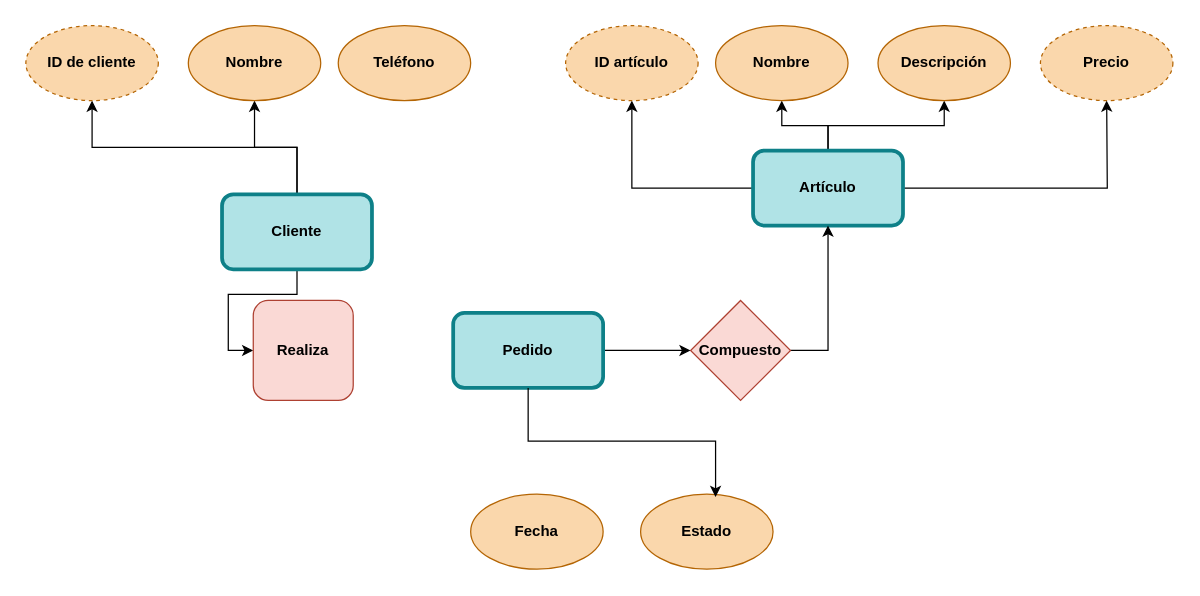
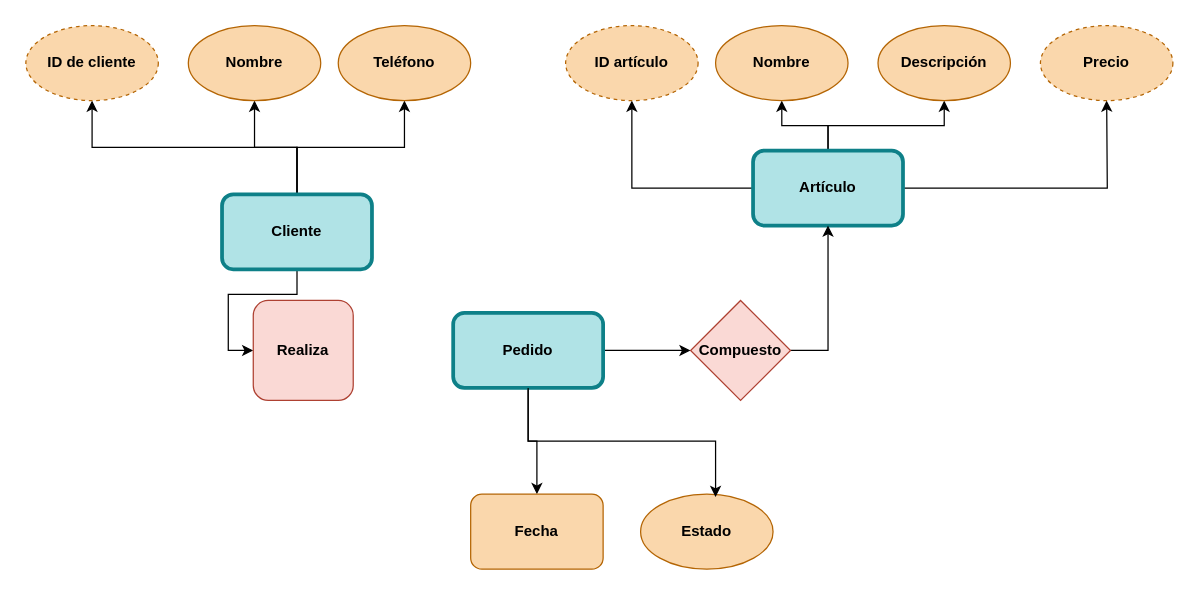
none -> (370, 148)
none -> (537, 465)
(537, 532) -> (537, 532)
